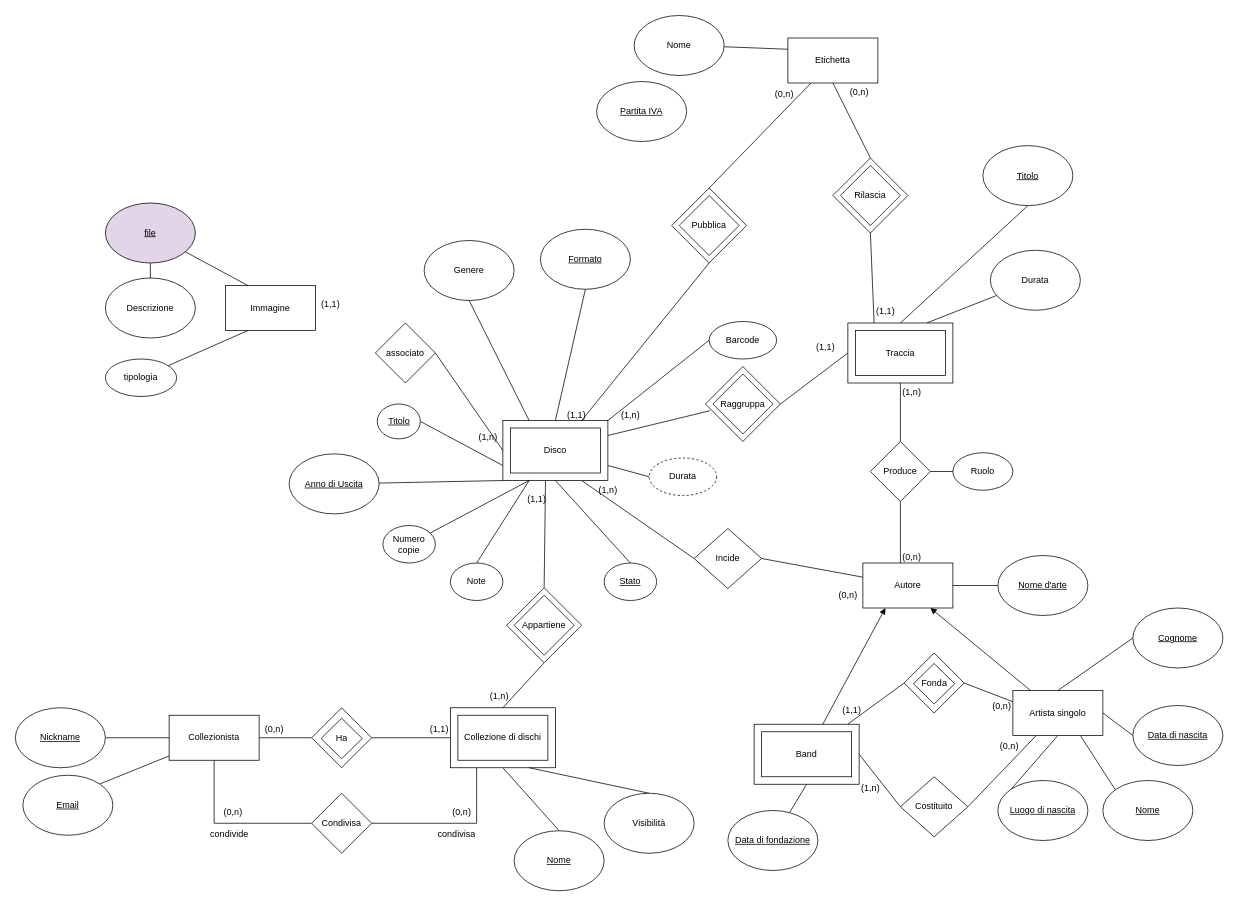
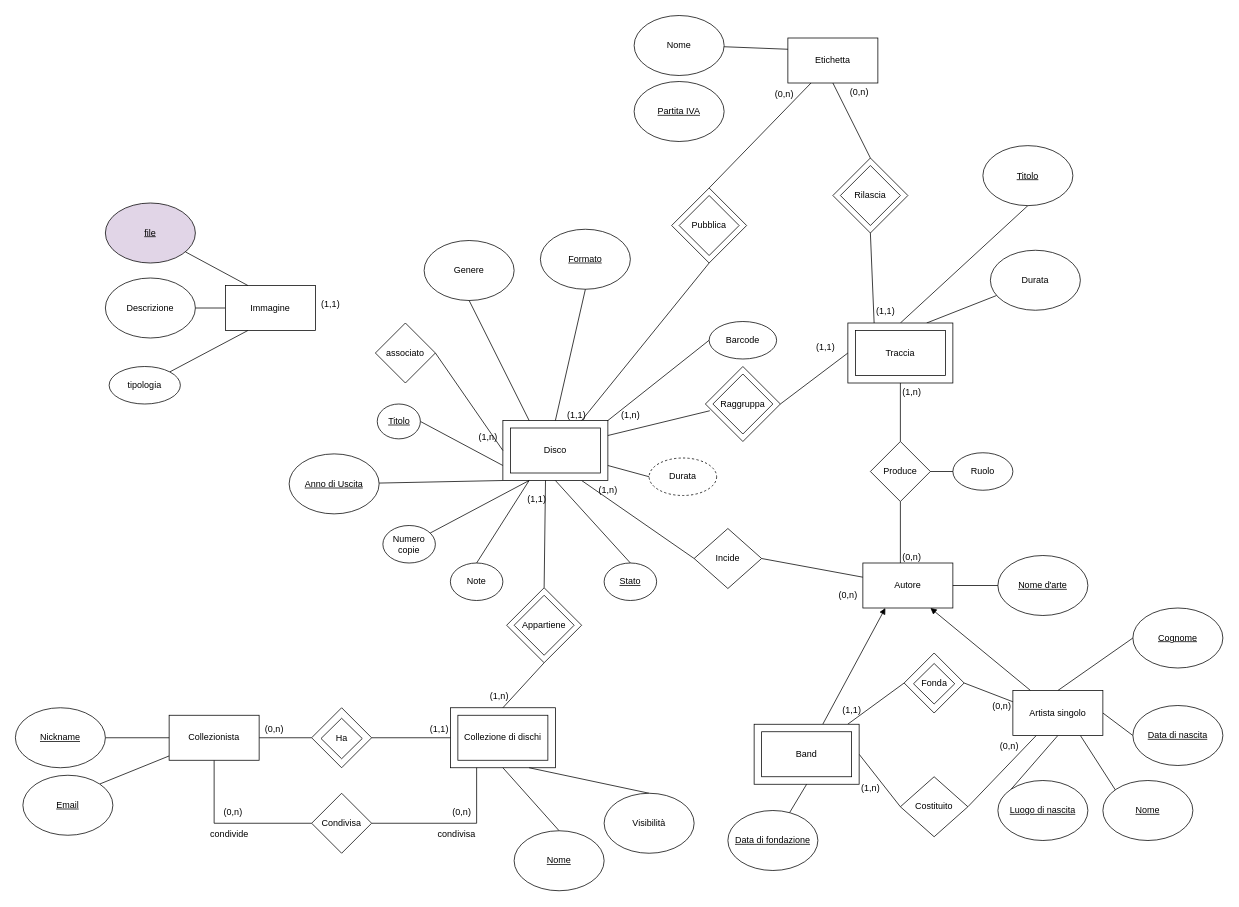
(642, 111) -> (679, 111)
(150, 271) -> (210, 308)
(141, 378) -> (145, 385)
